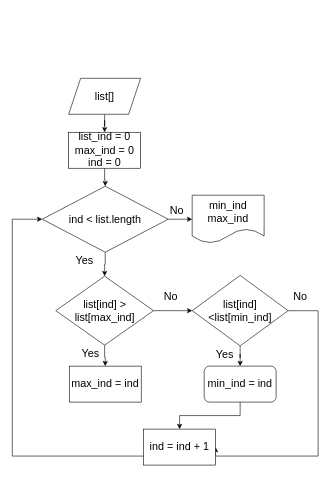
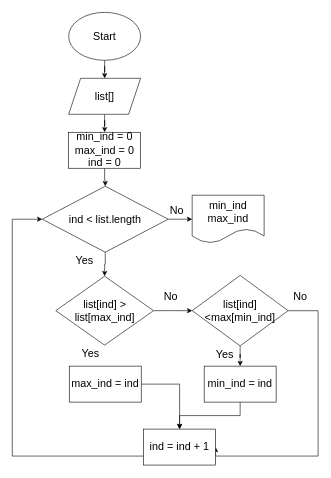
none -> (105, 36)
none -> (105, 71)
(105, 150) -> (105, 150)
(240, 311) -> (240, 311)
(105, 354) -> none
none -> (175, 384)
(240, 384) -> (240, 384)
